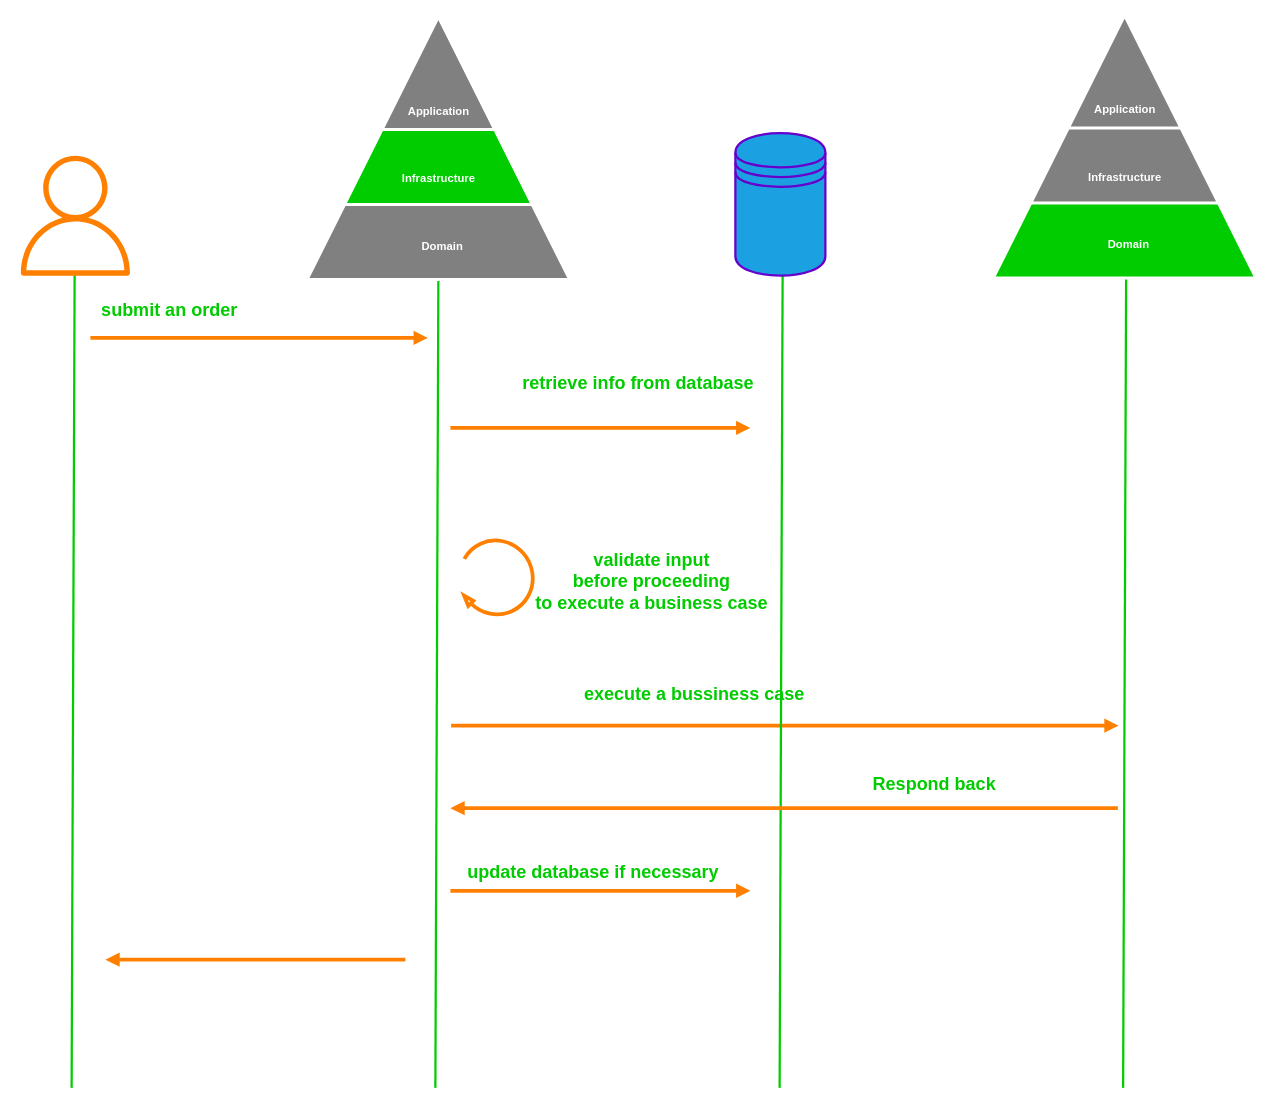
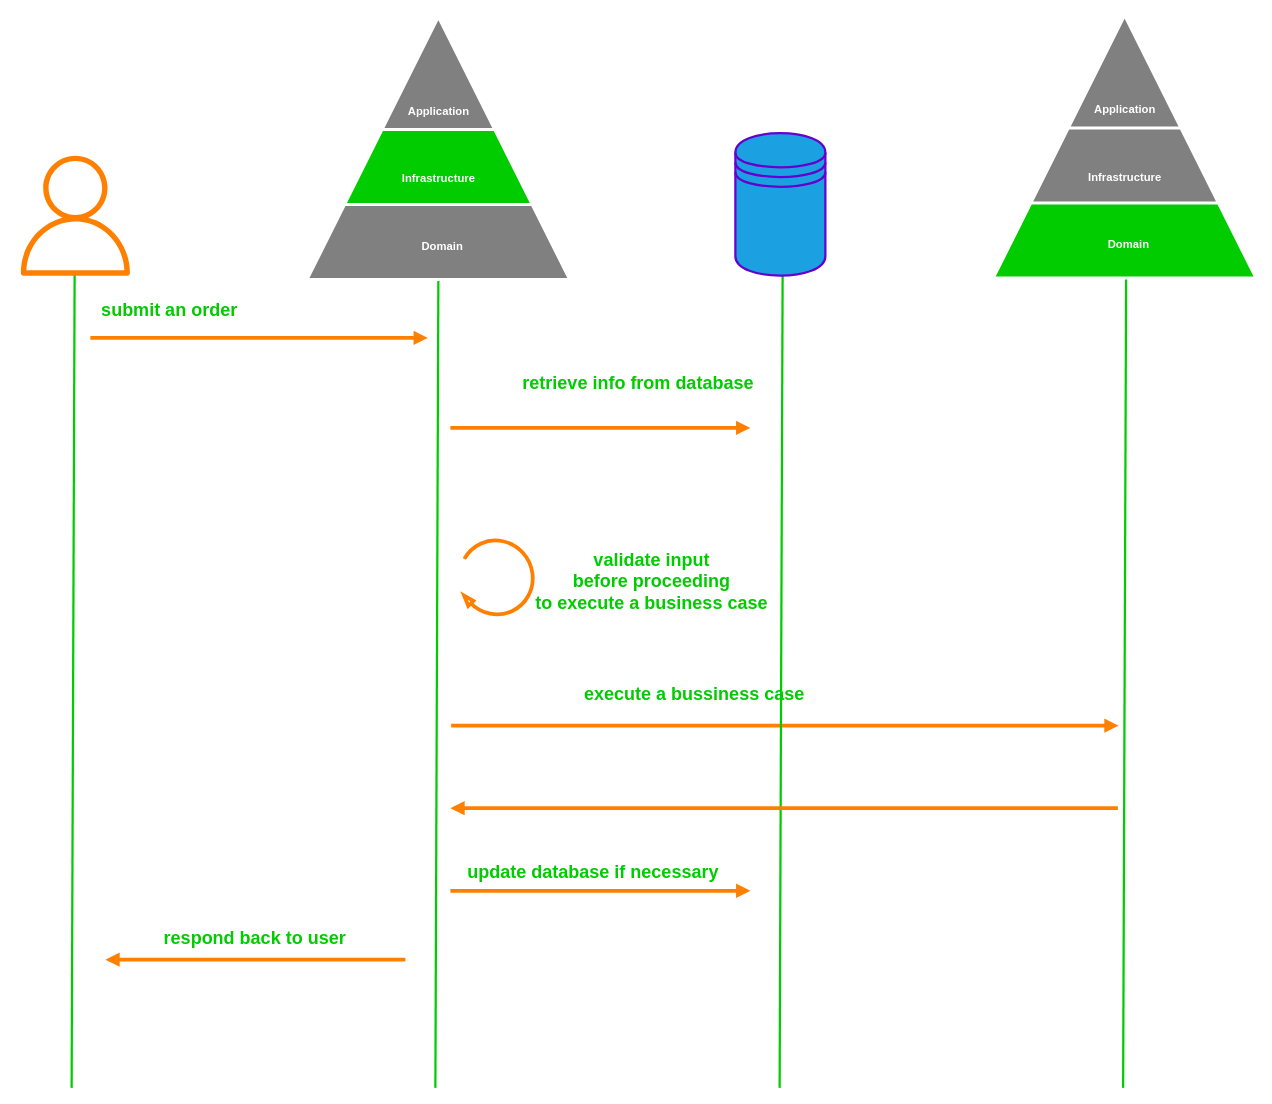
(934, 784) -> none
none -> (255, 938)
